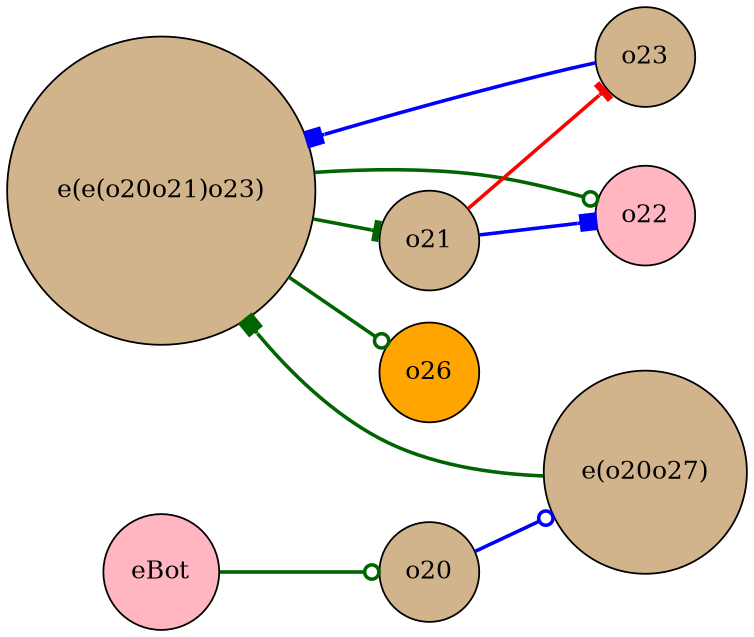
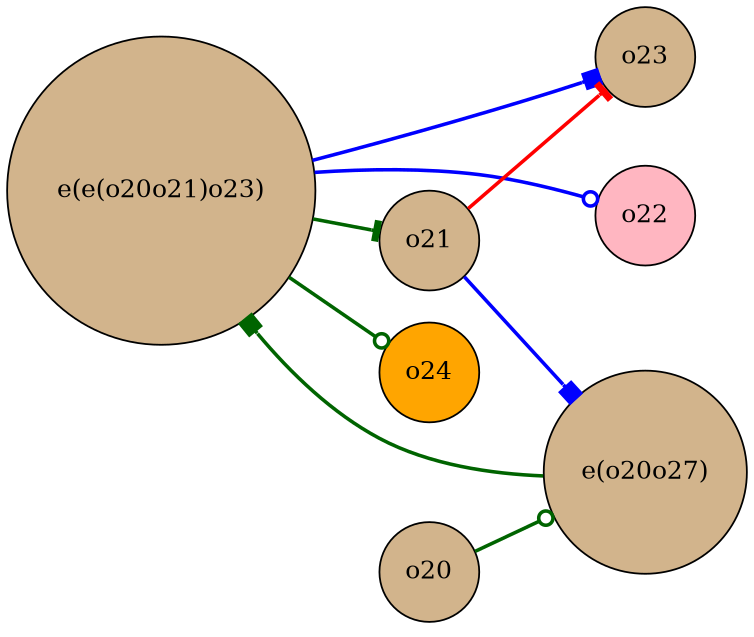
(460, 96) -> (448, 123)
(450, 172) -> (450, 172)
(528, 229) -> (514, 331)
(429, 372) -> (429, 372)
(507, 536) -> (507, 536)
(161, 572) -> none
